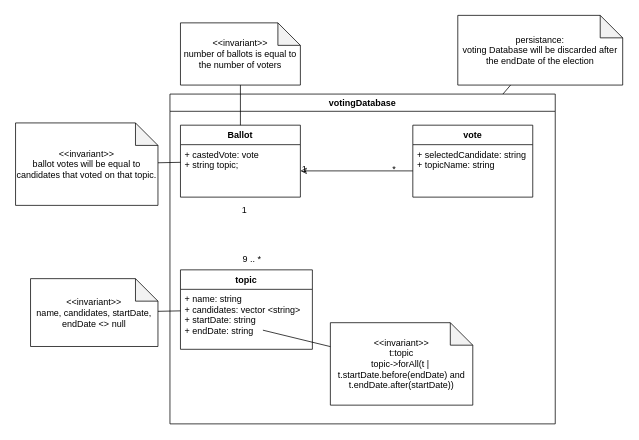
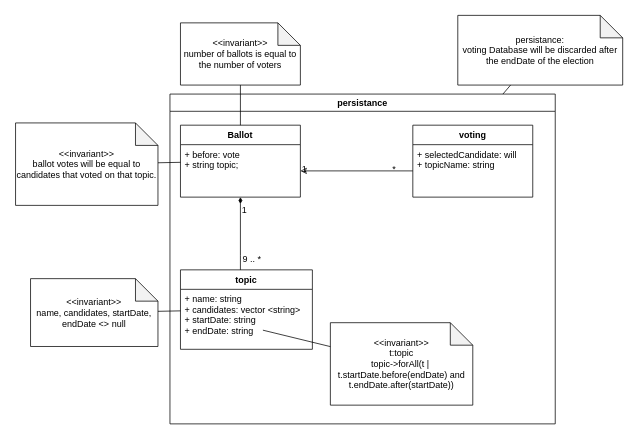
(362, 103) -> (362, 103)
(473, 135) -> (473, 135)
(226, 155) -> (216, 155)
(478, 155) -> (471, 155)
none -> (240, 236)
